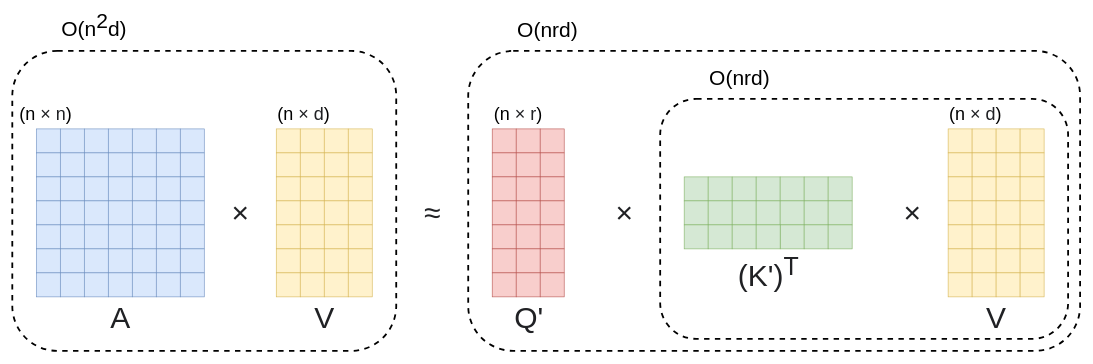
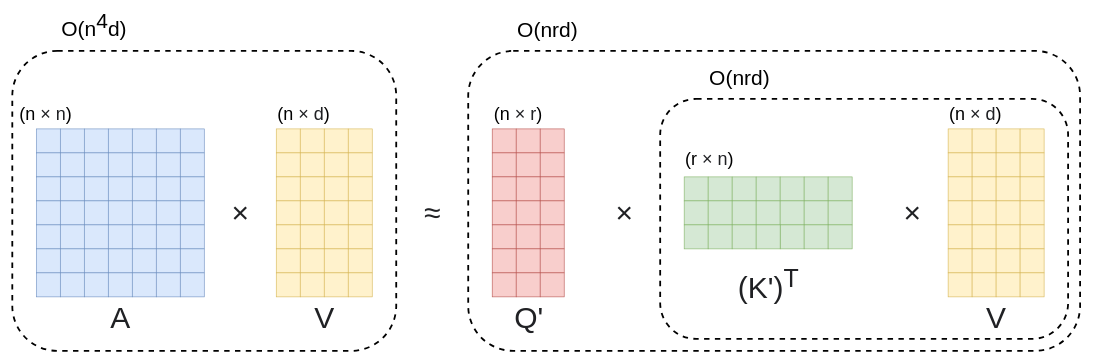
(97, 24) -> (97, 24)
none -> (720, 155)
(768, 273) -> (768, 285)
